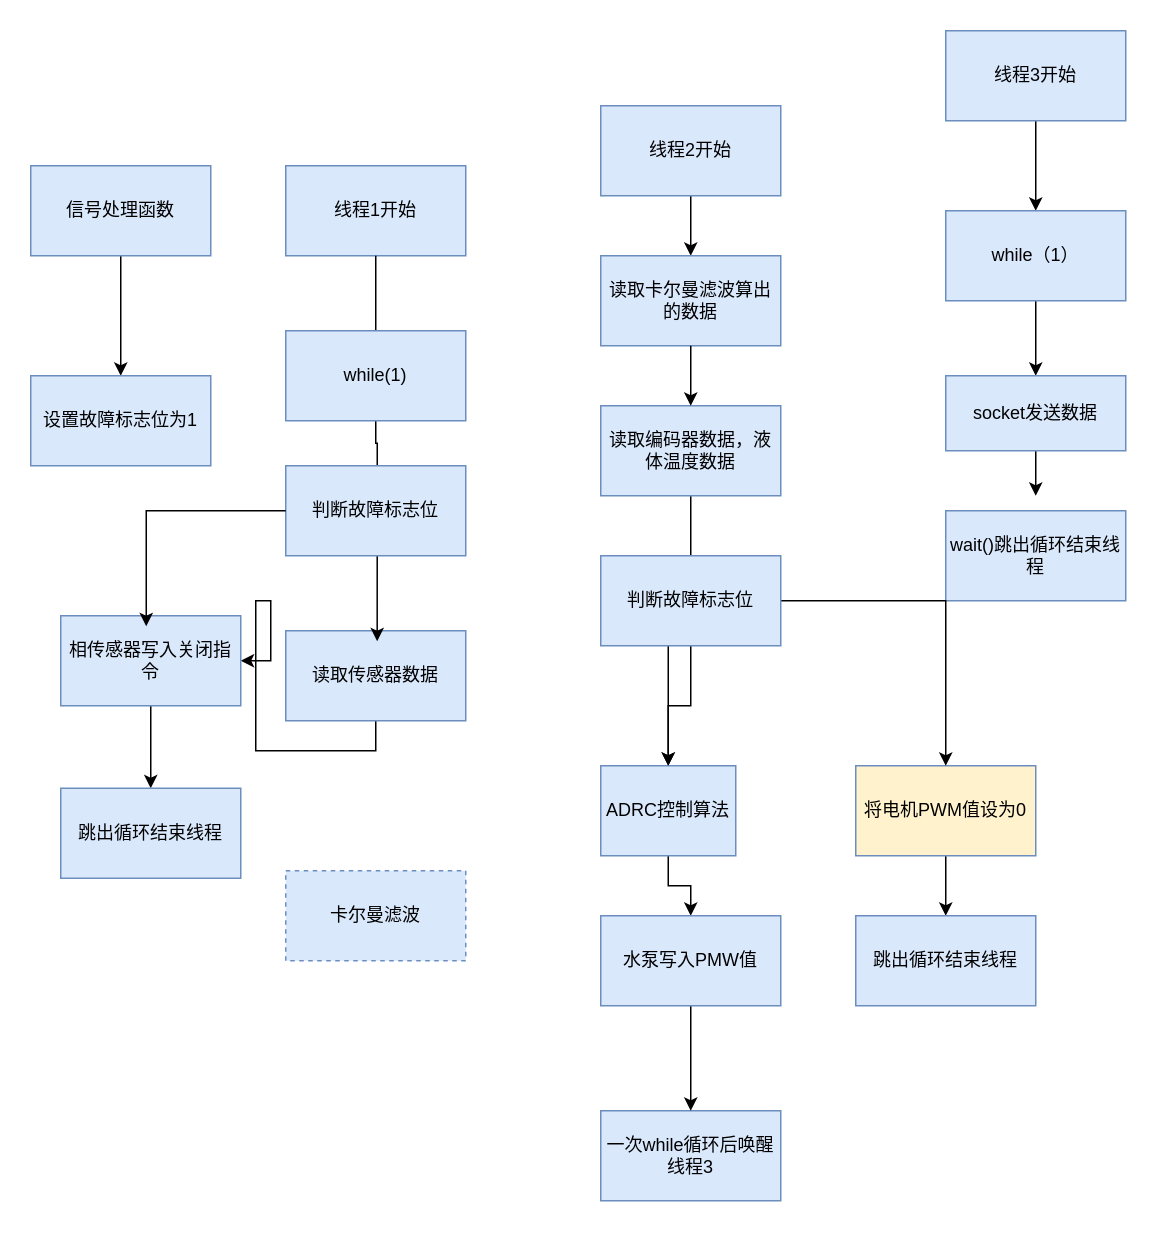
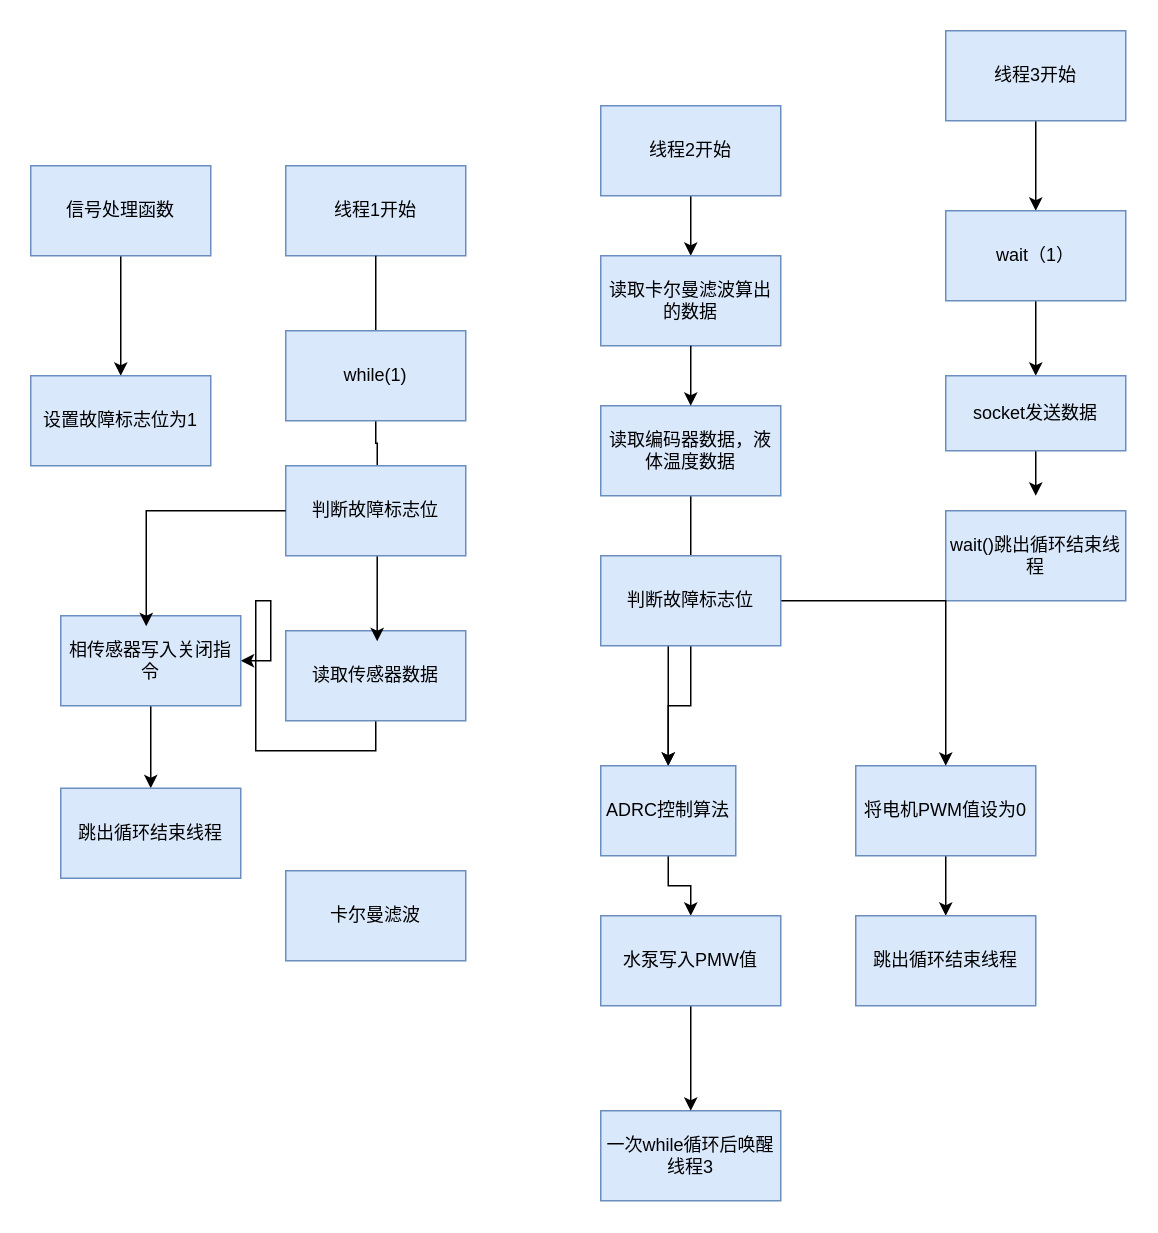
(1036, 256) -> (1036, 256)
(946, 811) -> (946, 811)
(376, 916) -> (376, 916)
